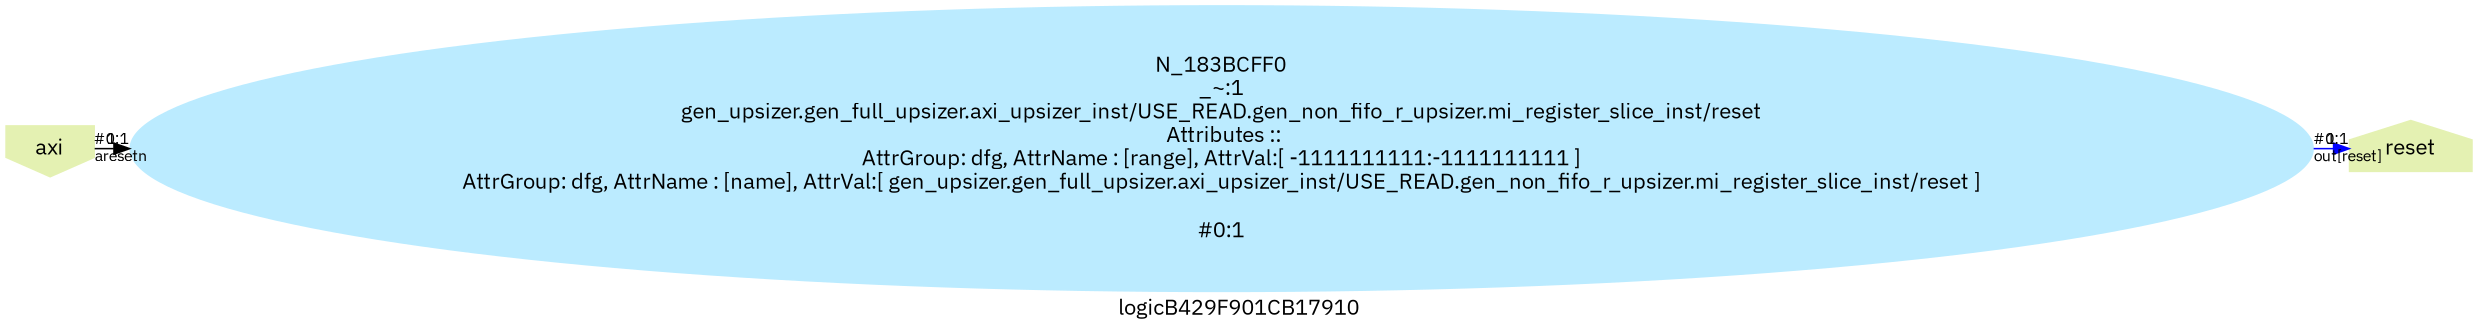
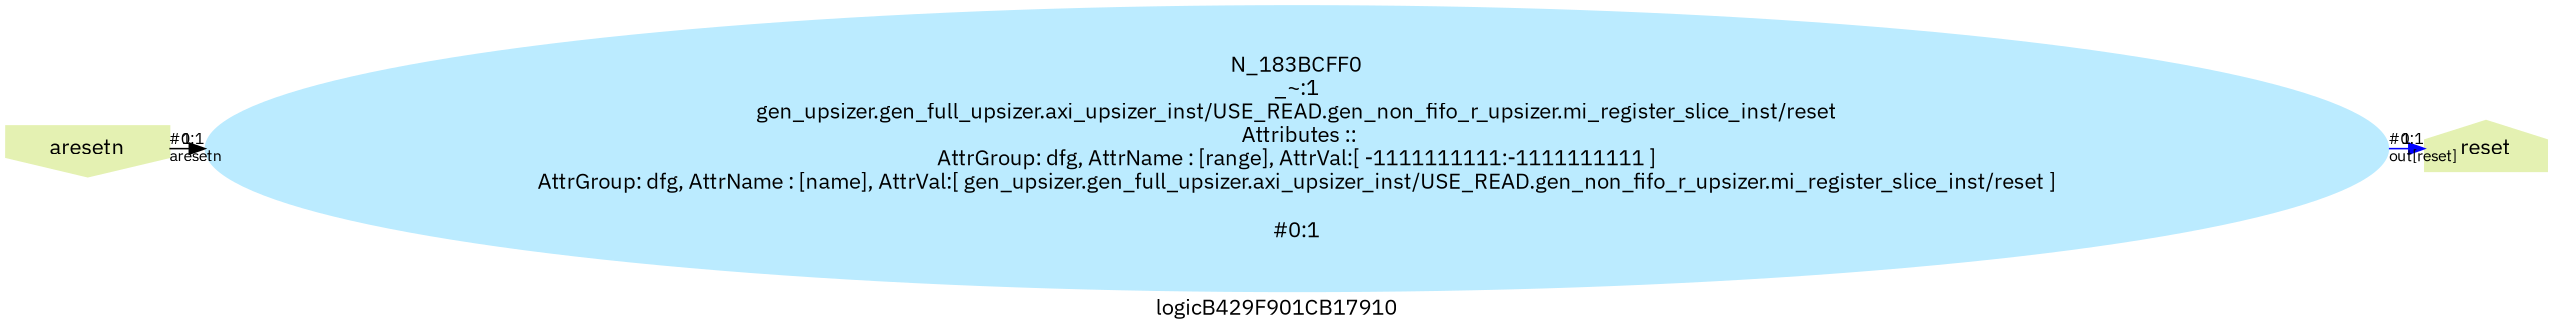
(50, 149) -> (88, 149)
